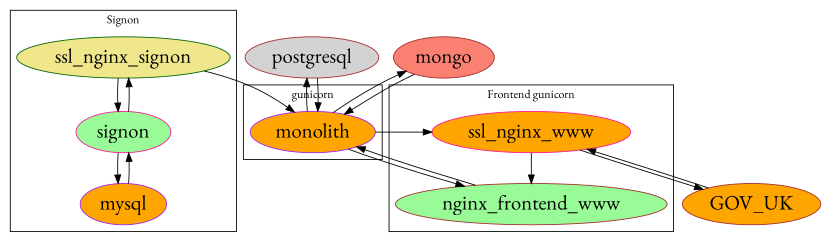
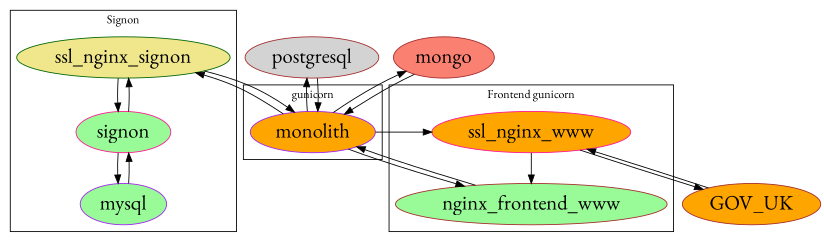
none -> (249, 93)
(123, 204) -> (123, 204)
